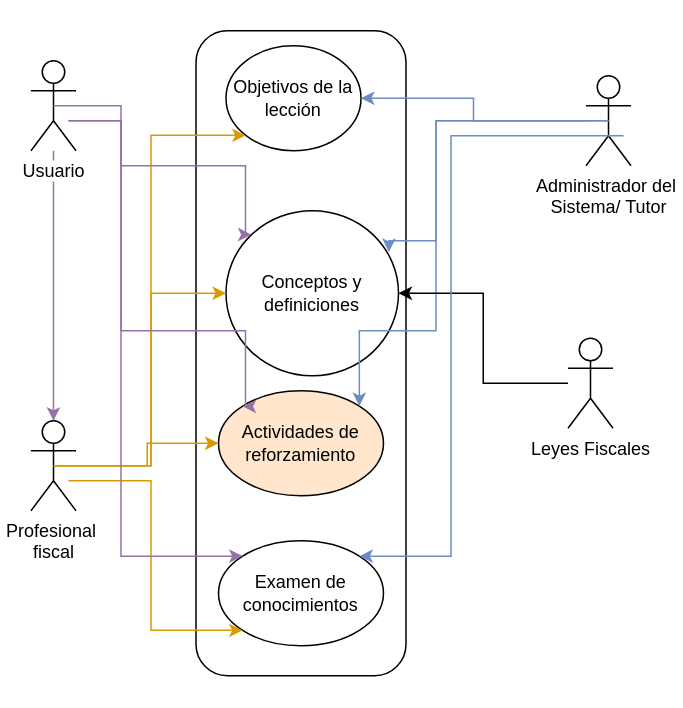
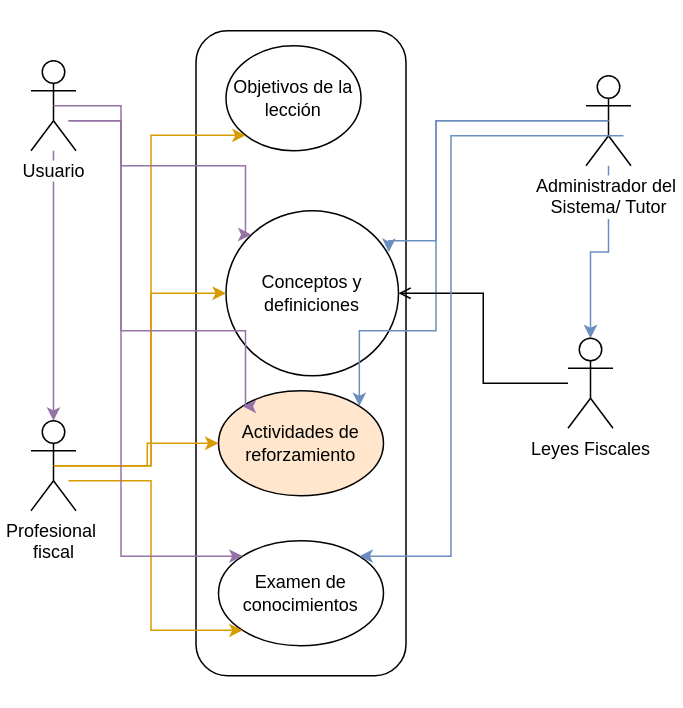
(431, 98) -> (590, 263)
(410, 293) -> (408, 293)
